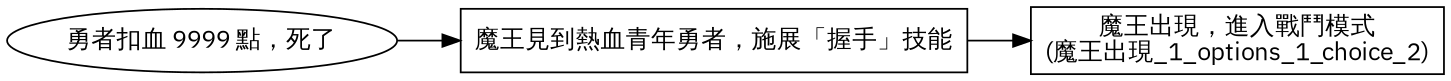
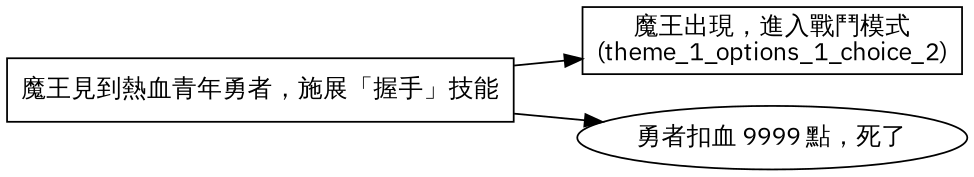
(420, 41) -> (549, 117)
(1237, 41) -> (772, 41)
